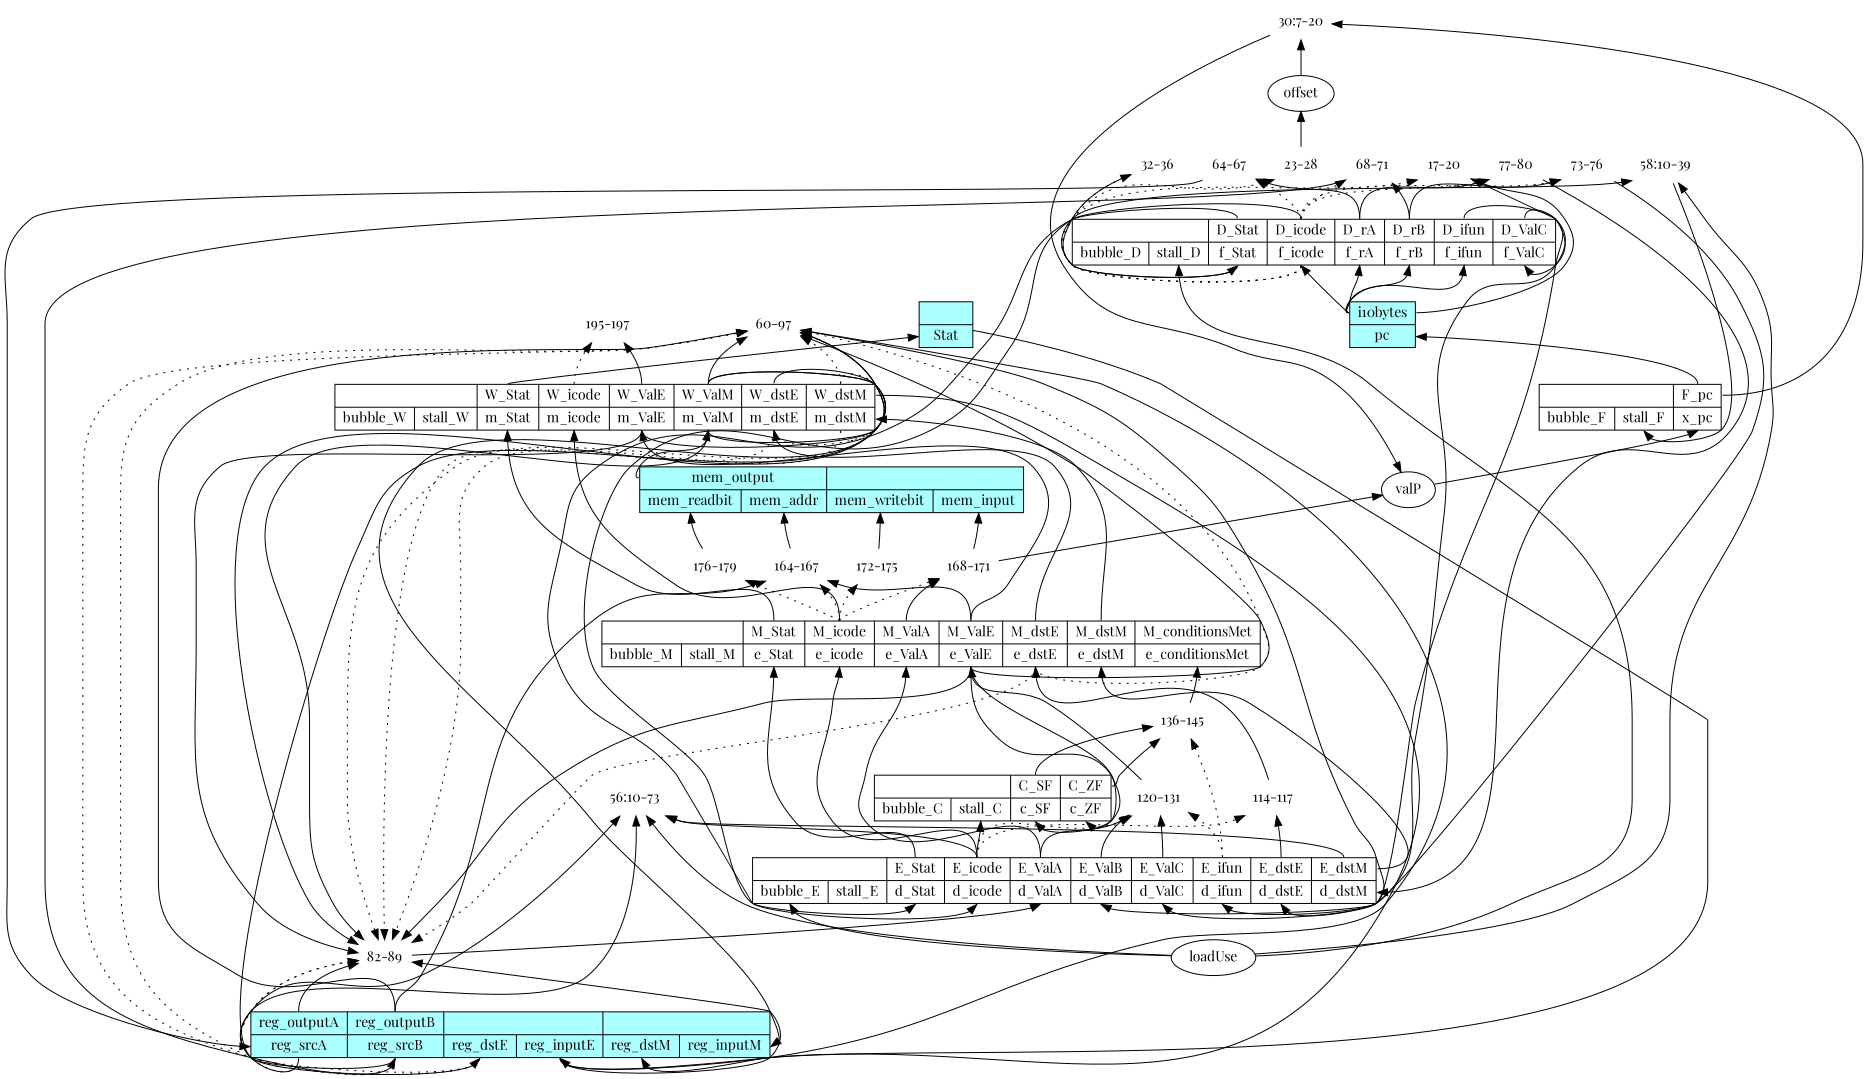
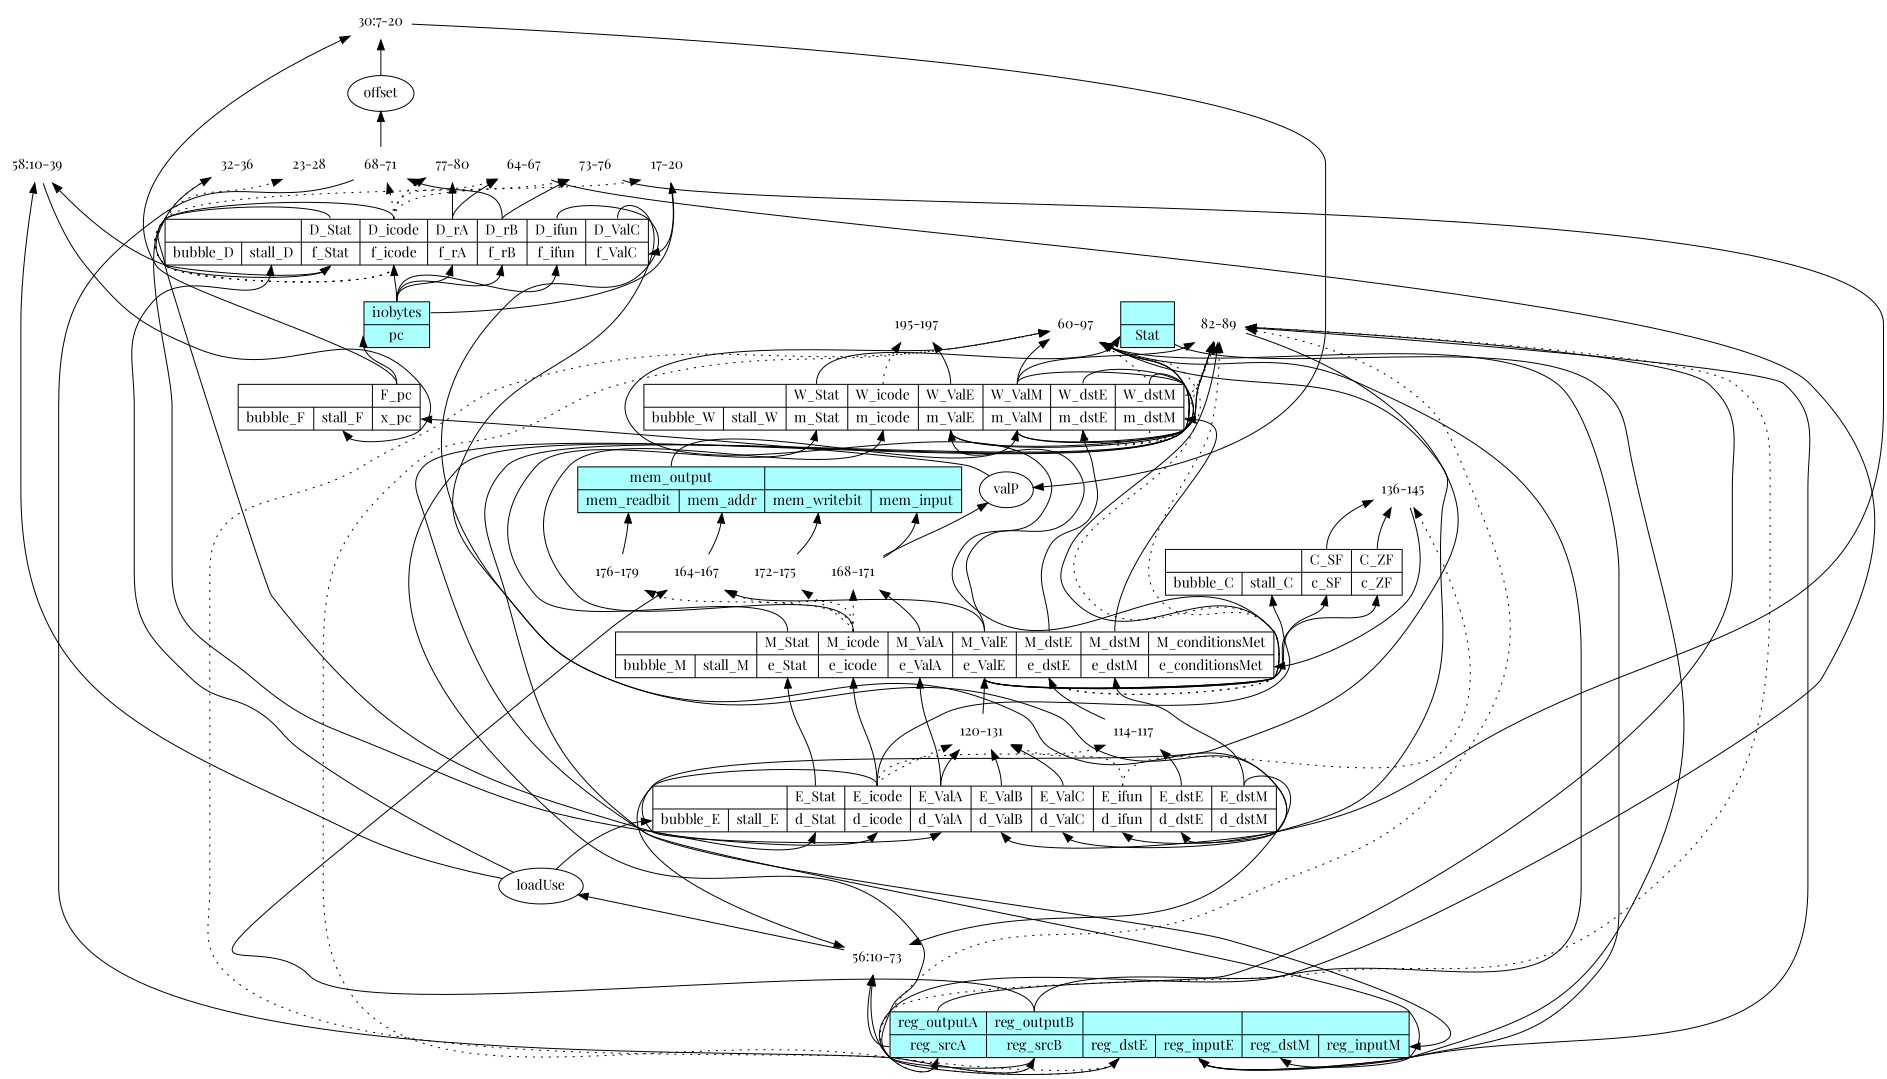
(1301, 134) -> (381, 134)
(1583, 465) -> none
(895, 936) -> (716, 923)
